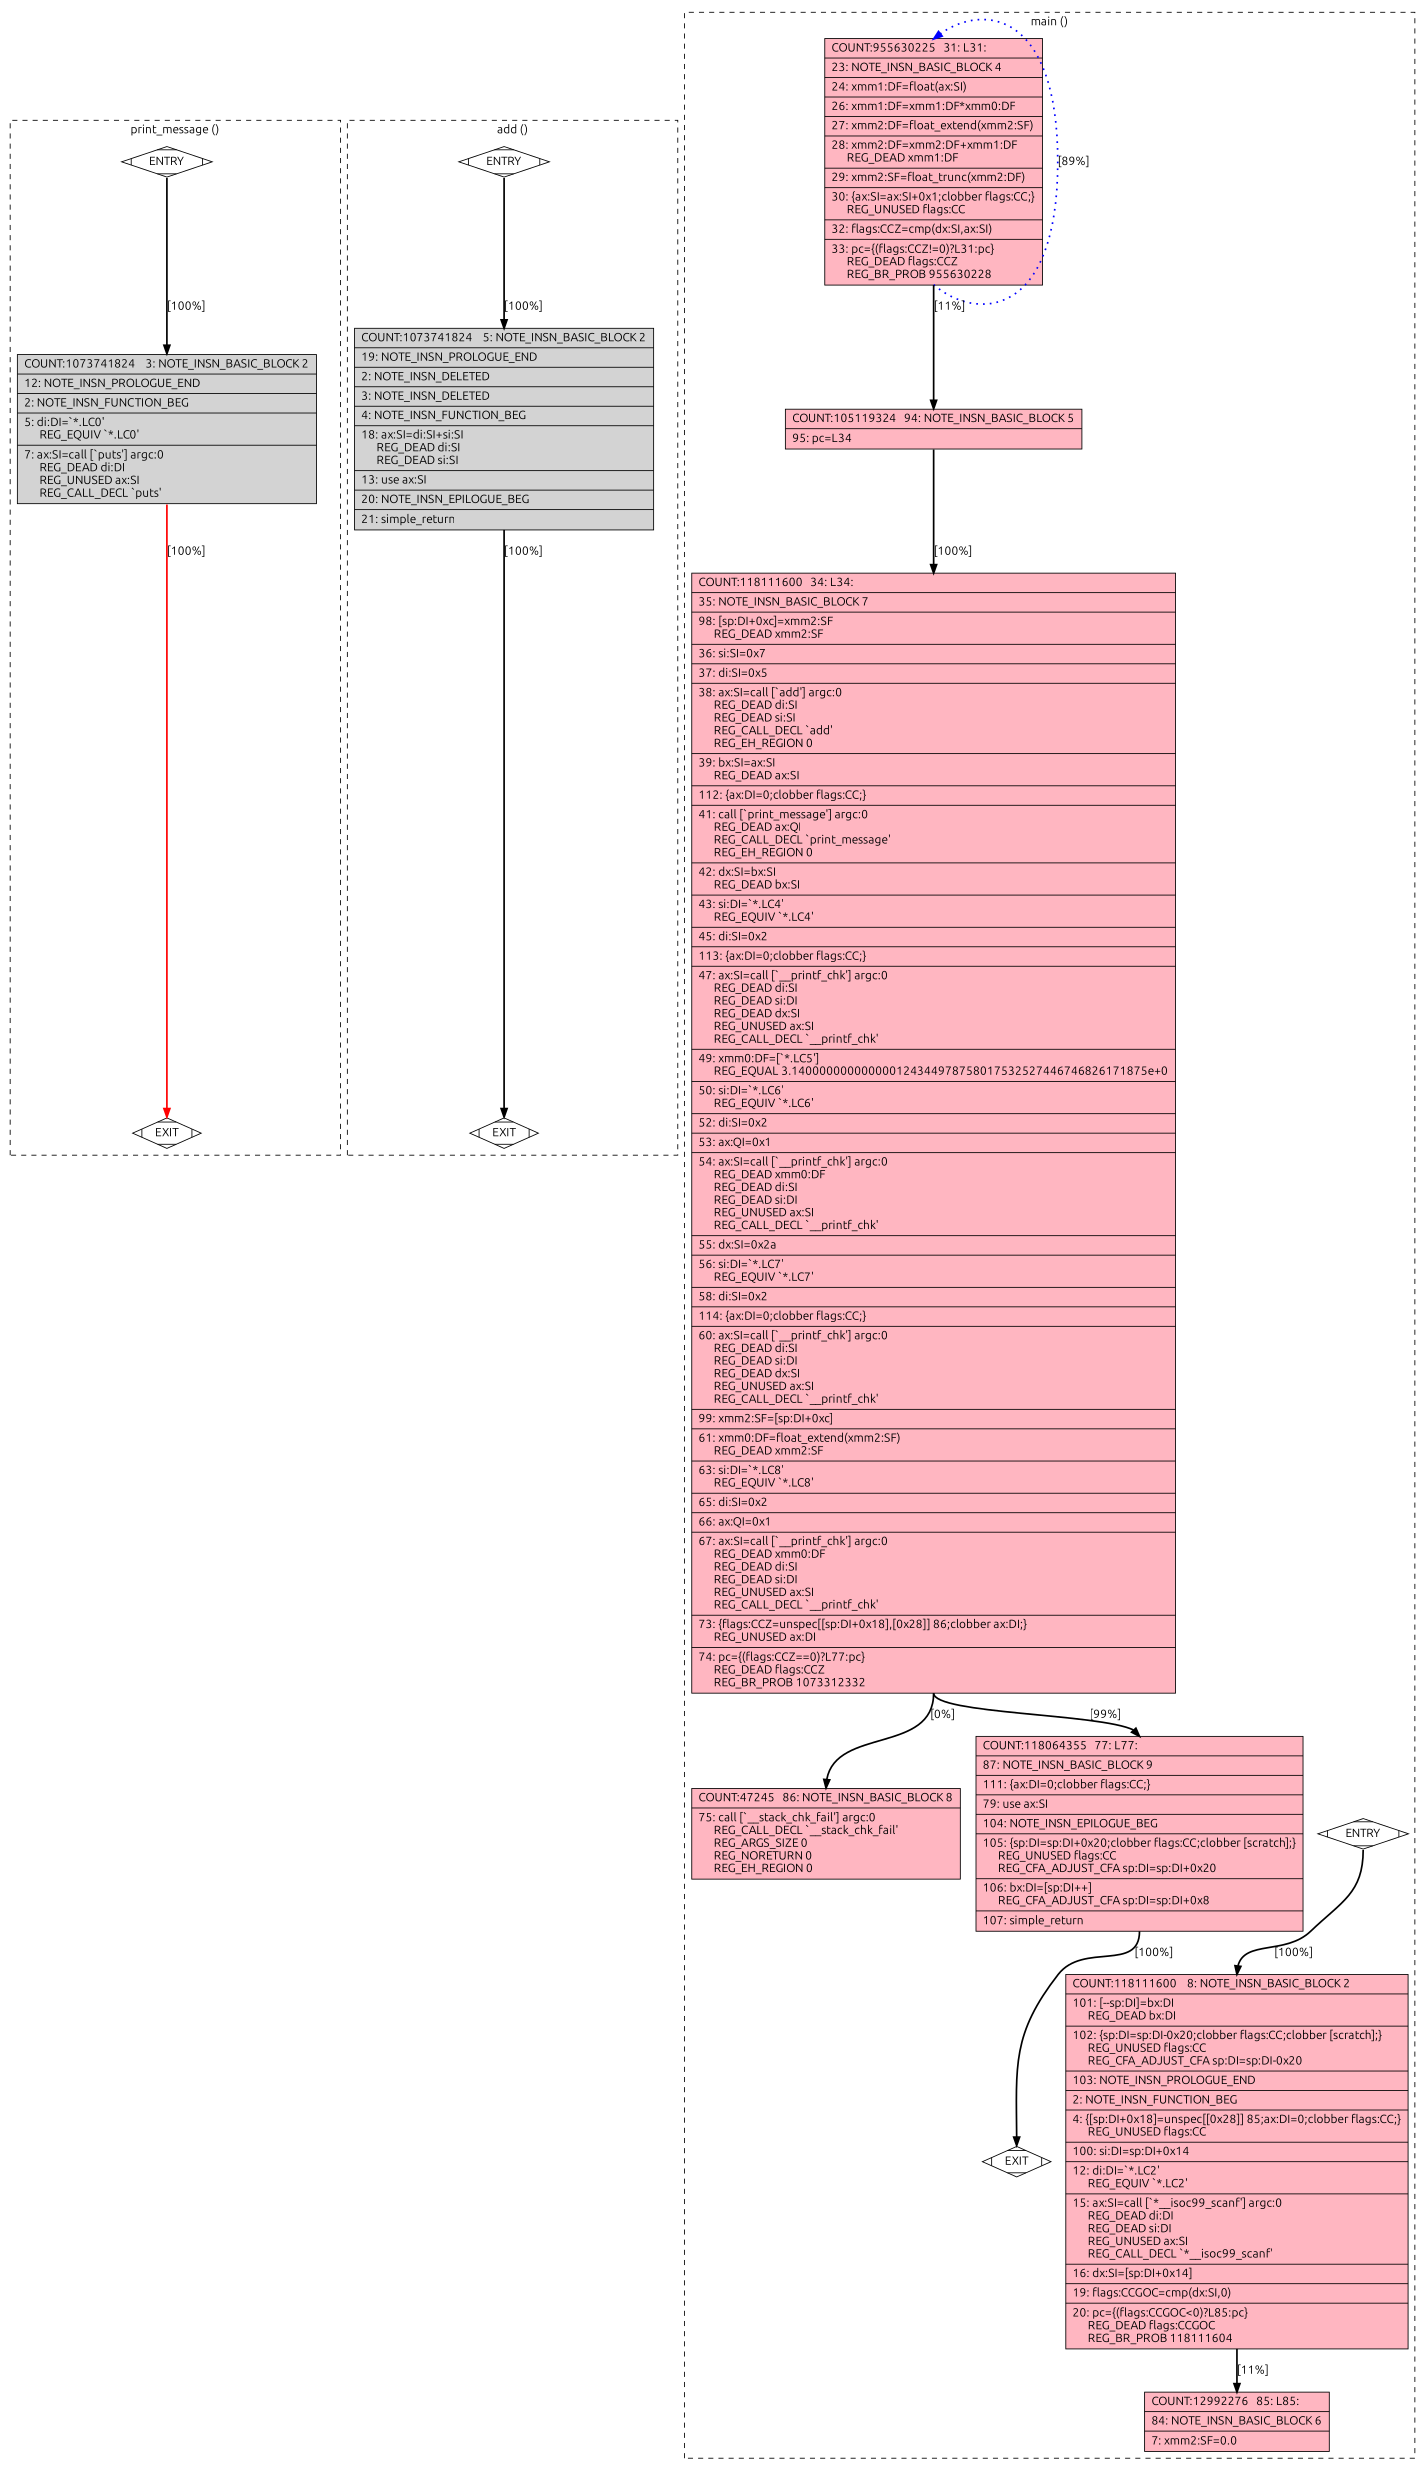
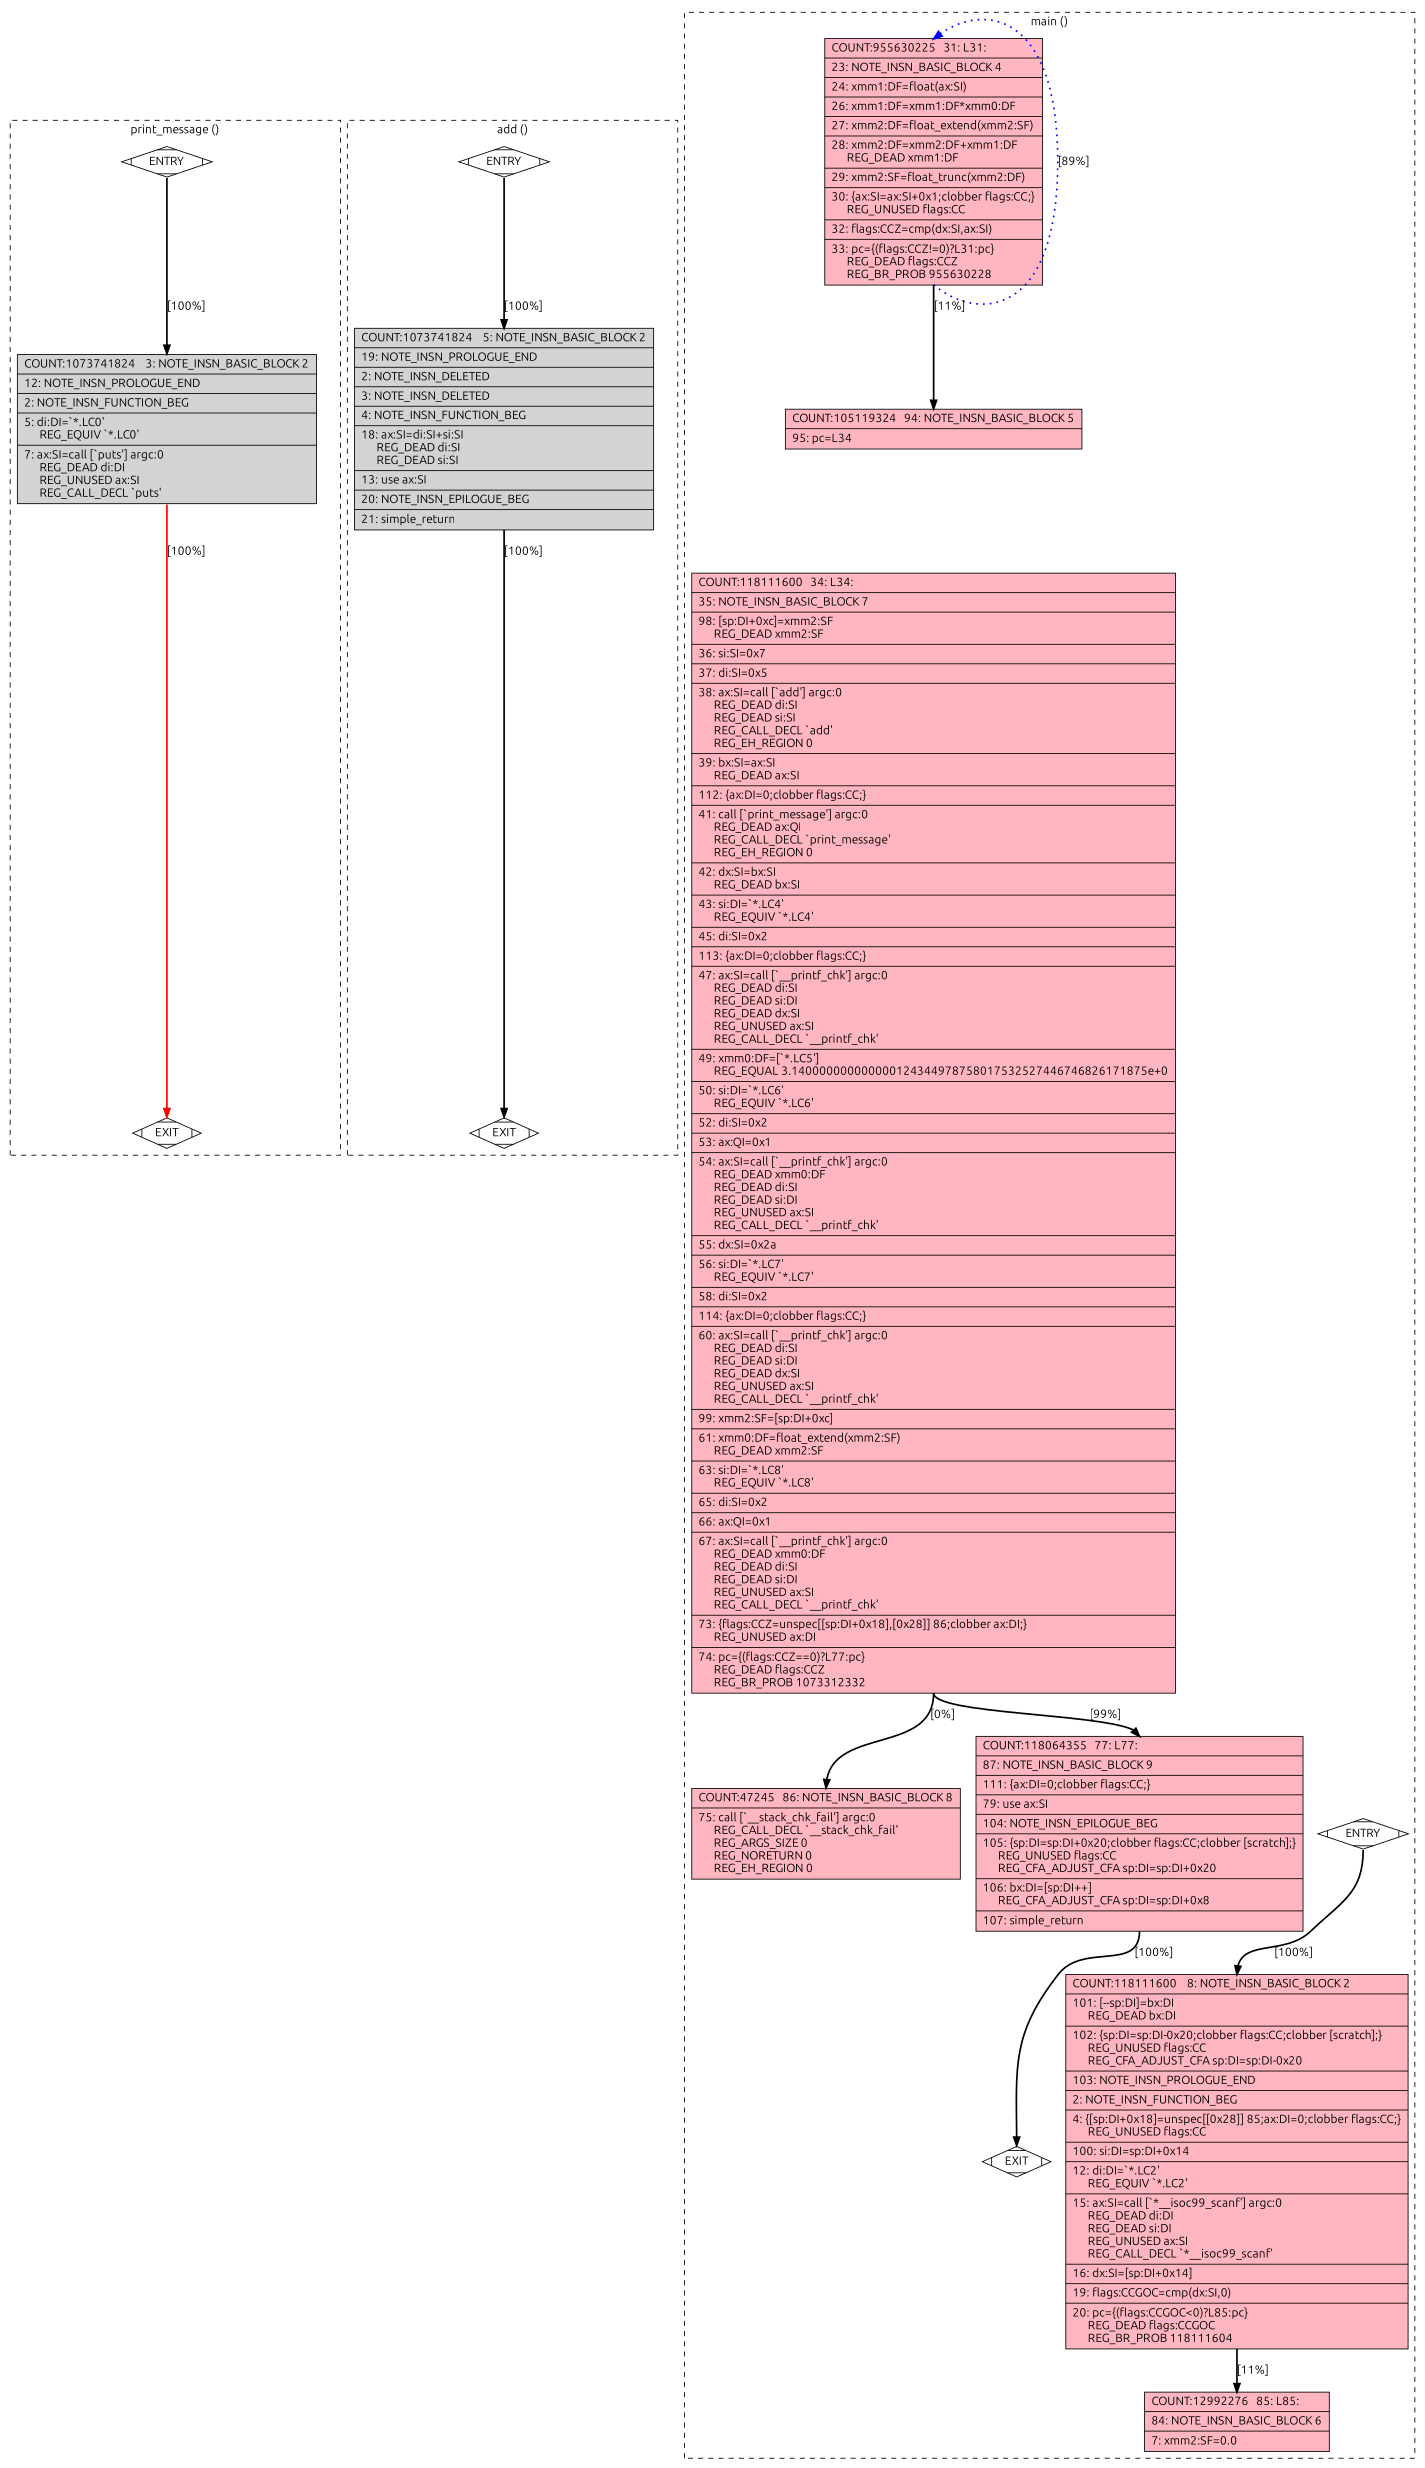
(934, 507) -> none
